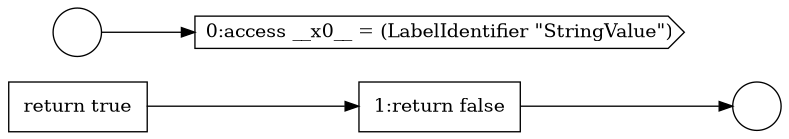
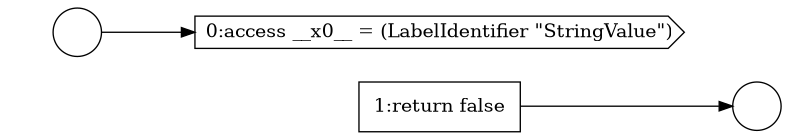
(77, 106) -> none
